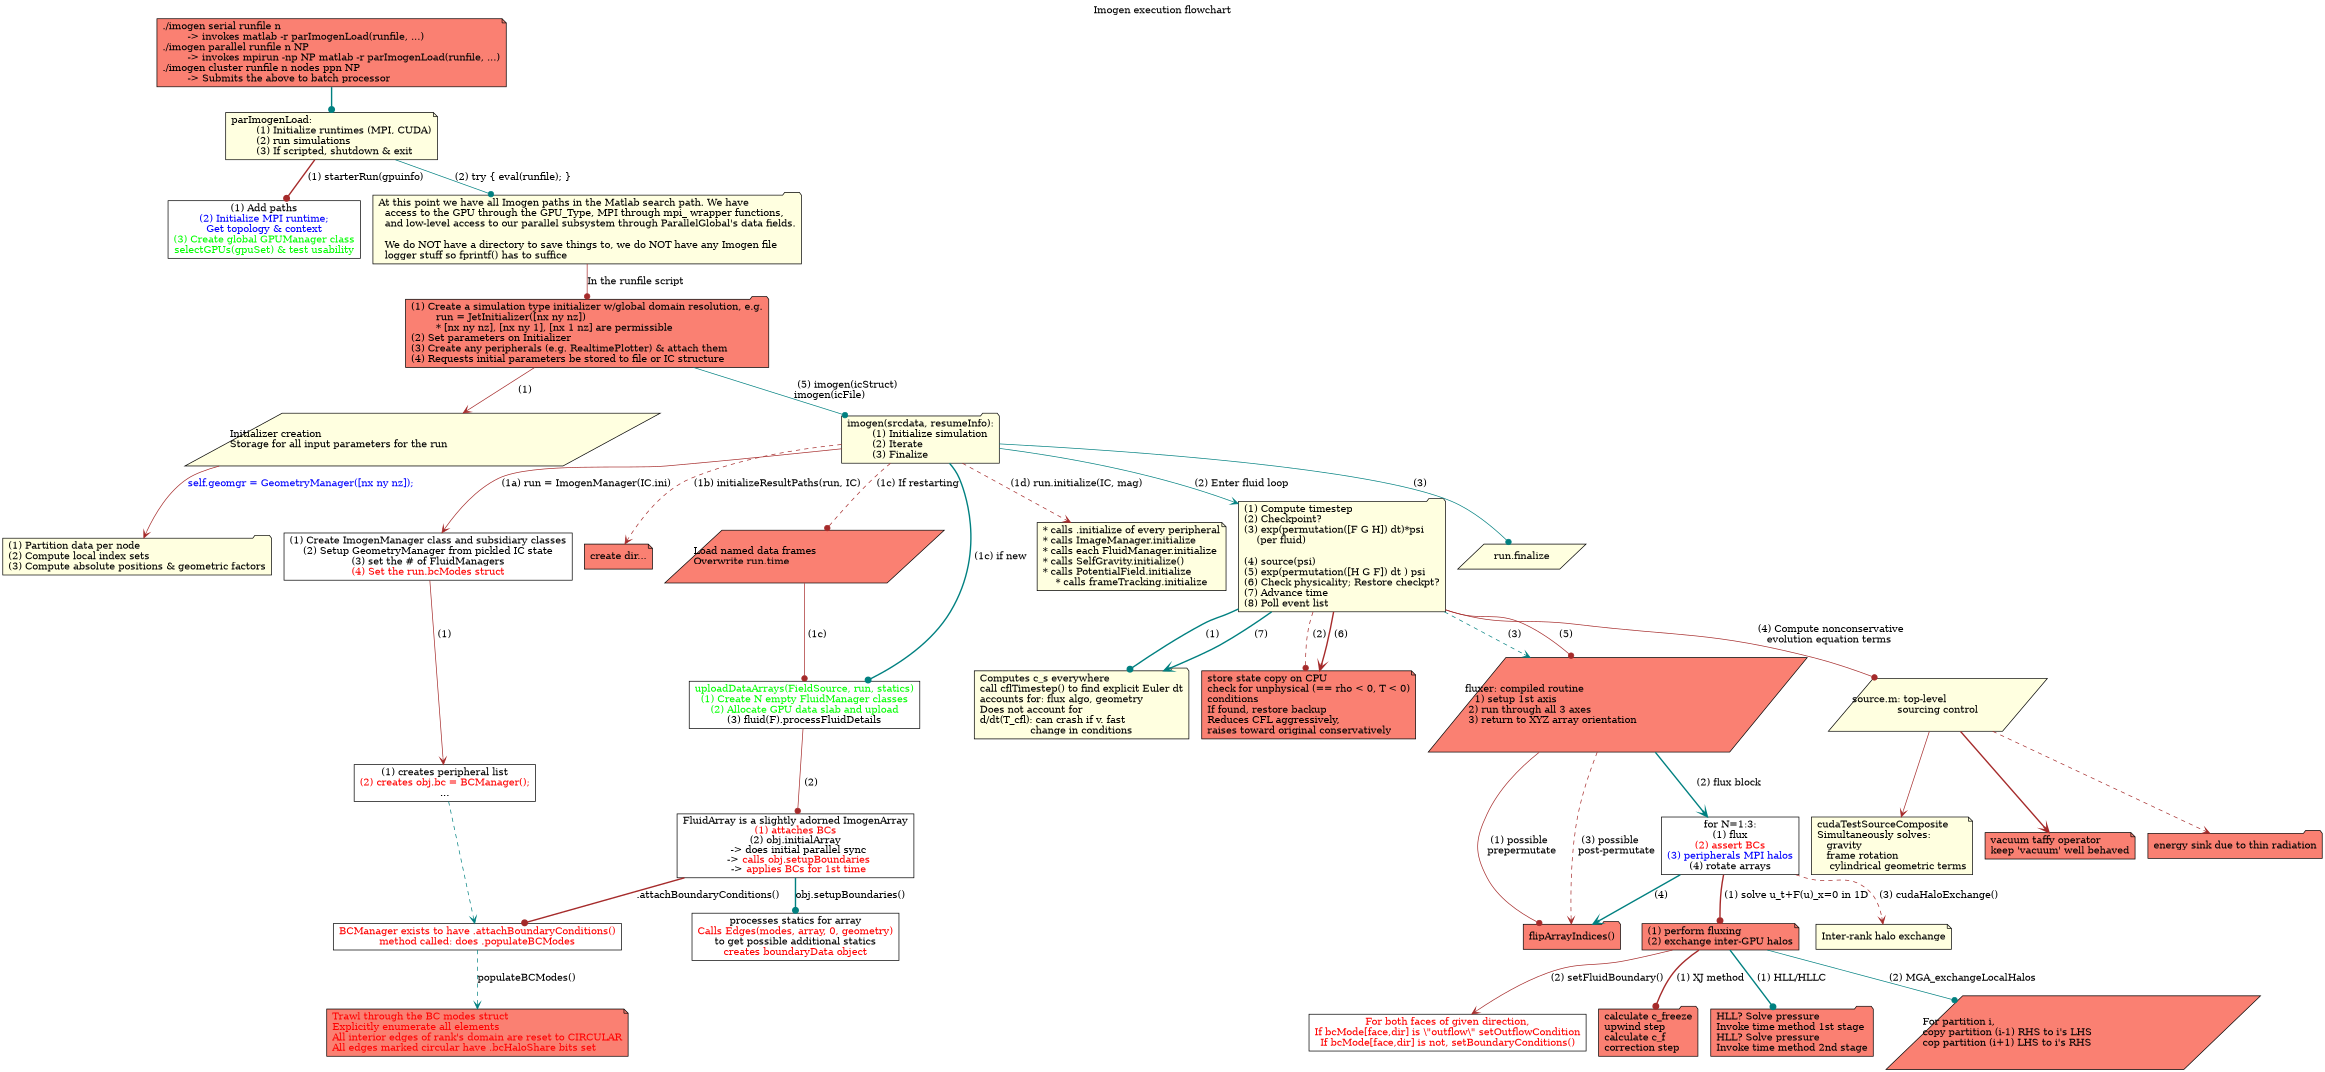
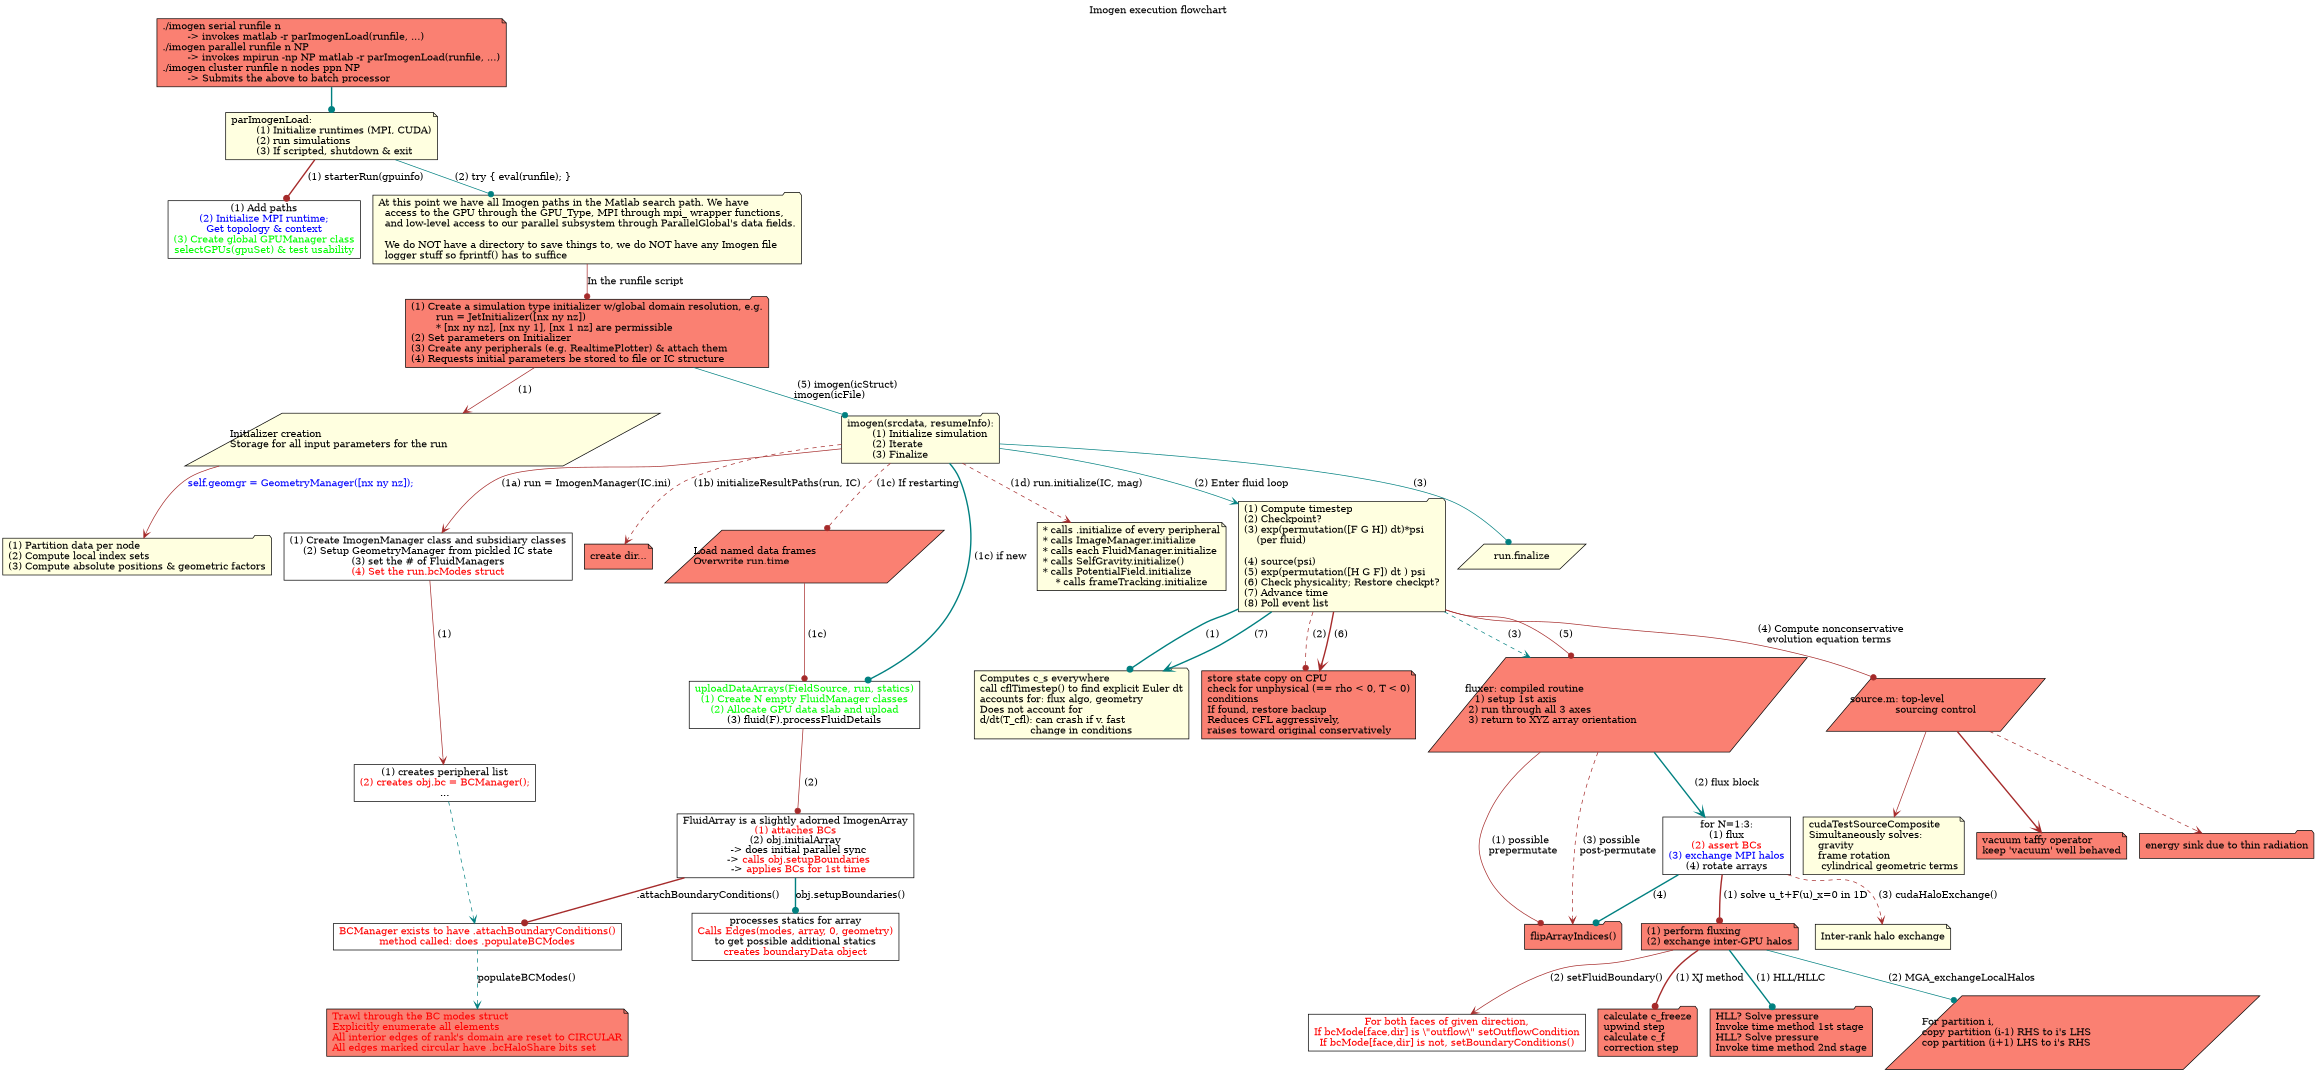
(1938, 705) -> (1936, 705)
(1730, 856) -> (1727, 856)
(1640, 898) -> (1639, 898)
